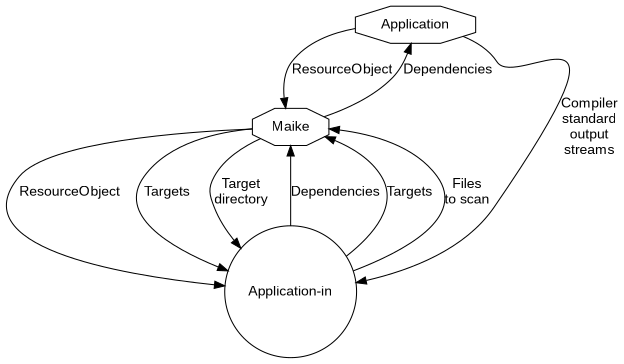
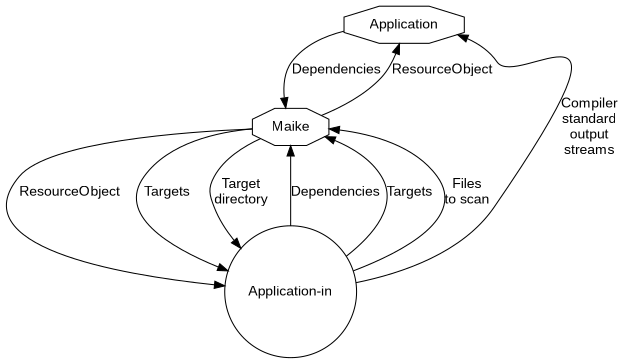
(342, 70) -> (337, 70)
(448, 70) -> (442, 70)
(530, 153) -> (527, 157)
